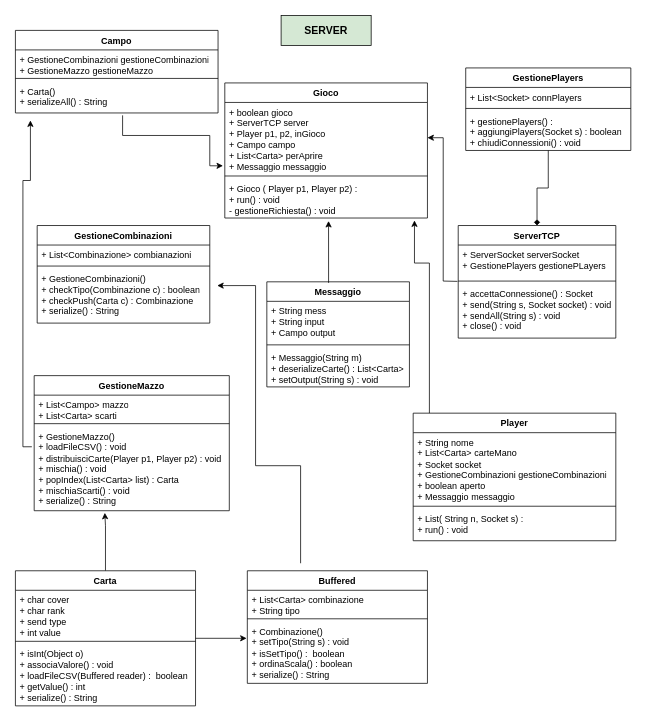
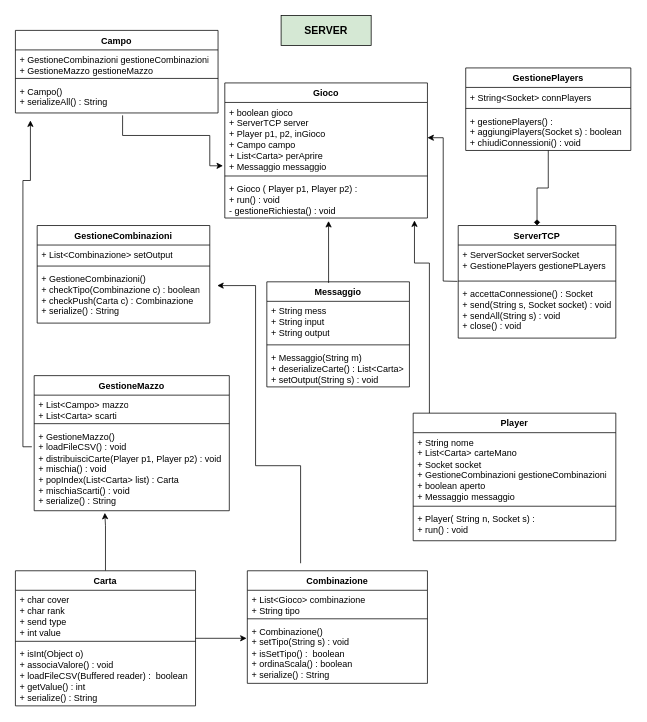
(71, 97) -> (71, 97)
(531, 98) -> (536, 98)
(118, 256) -> (111, 256)
(304, 323) -> (305, 323)
(479, 525) -> (484, 525)
(337, 581) -> (337, 581)
(311, 606) -> (310, 606)
